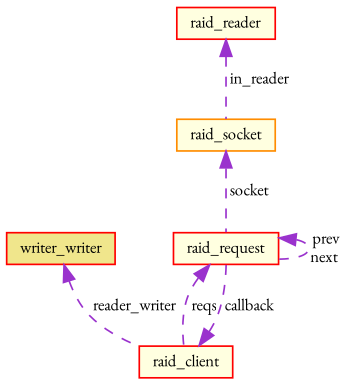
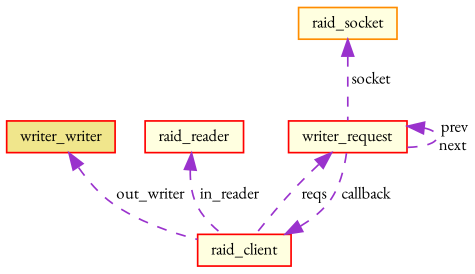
(226, 88) -> (197, 206)
(226, 249) -> (348, 137)
(133, 306) -> (148, 194)
